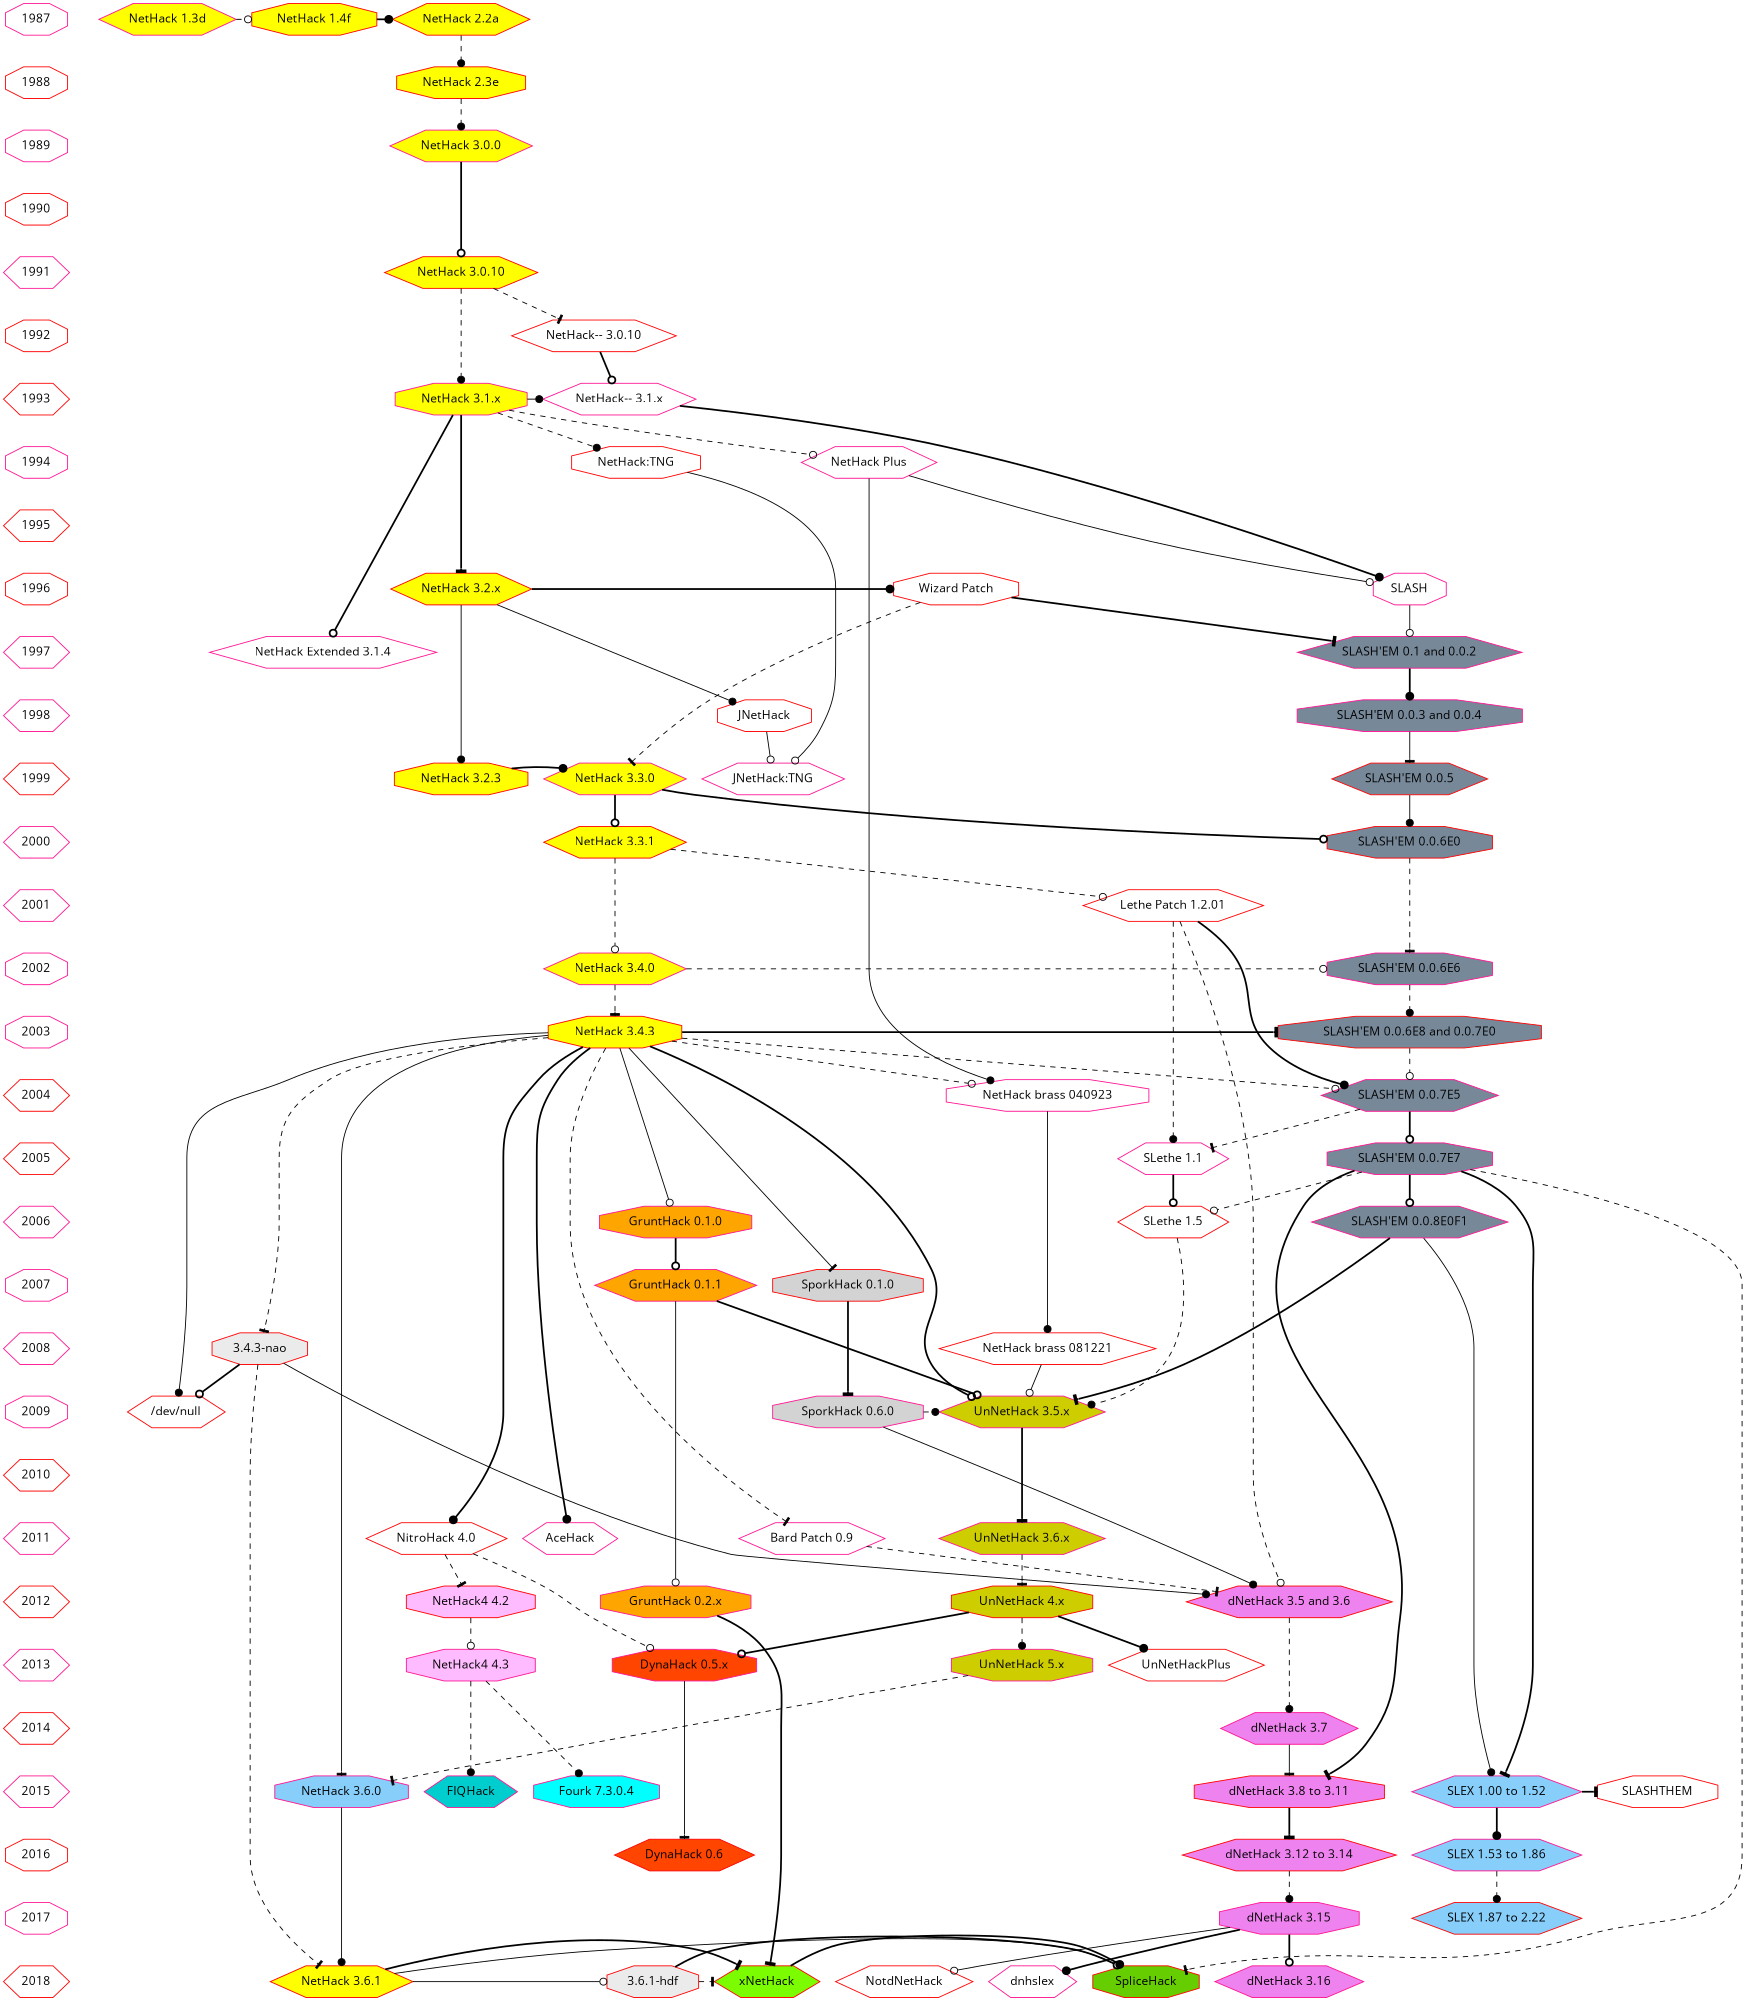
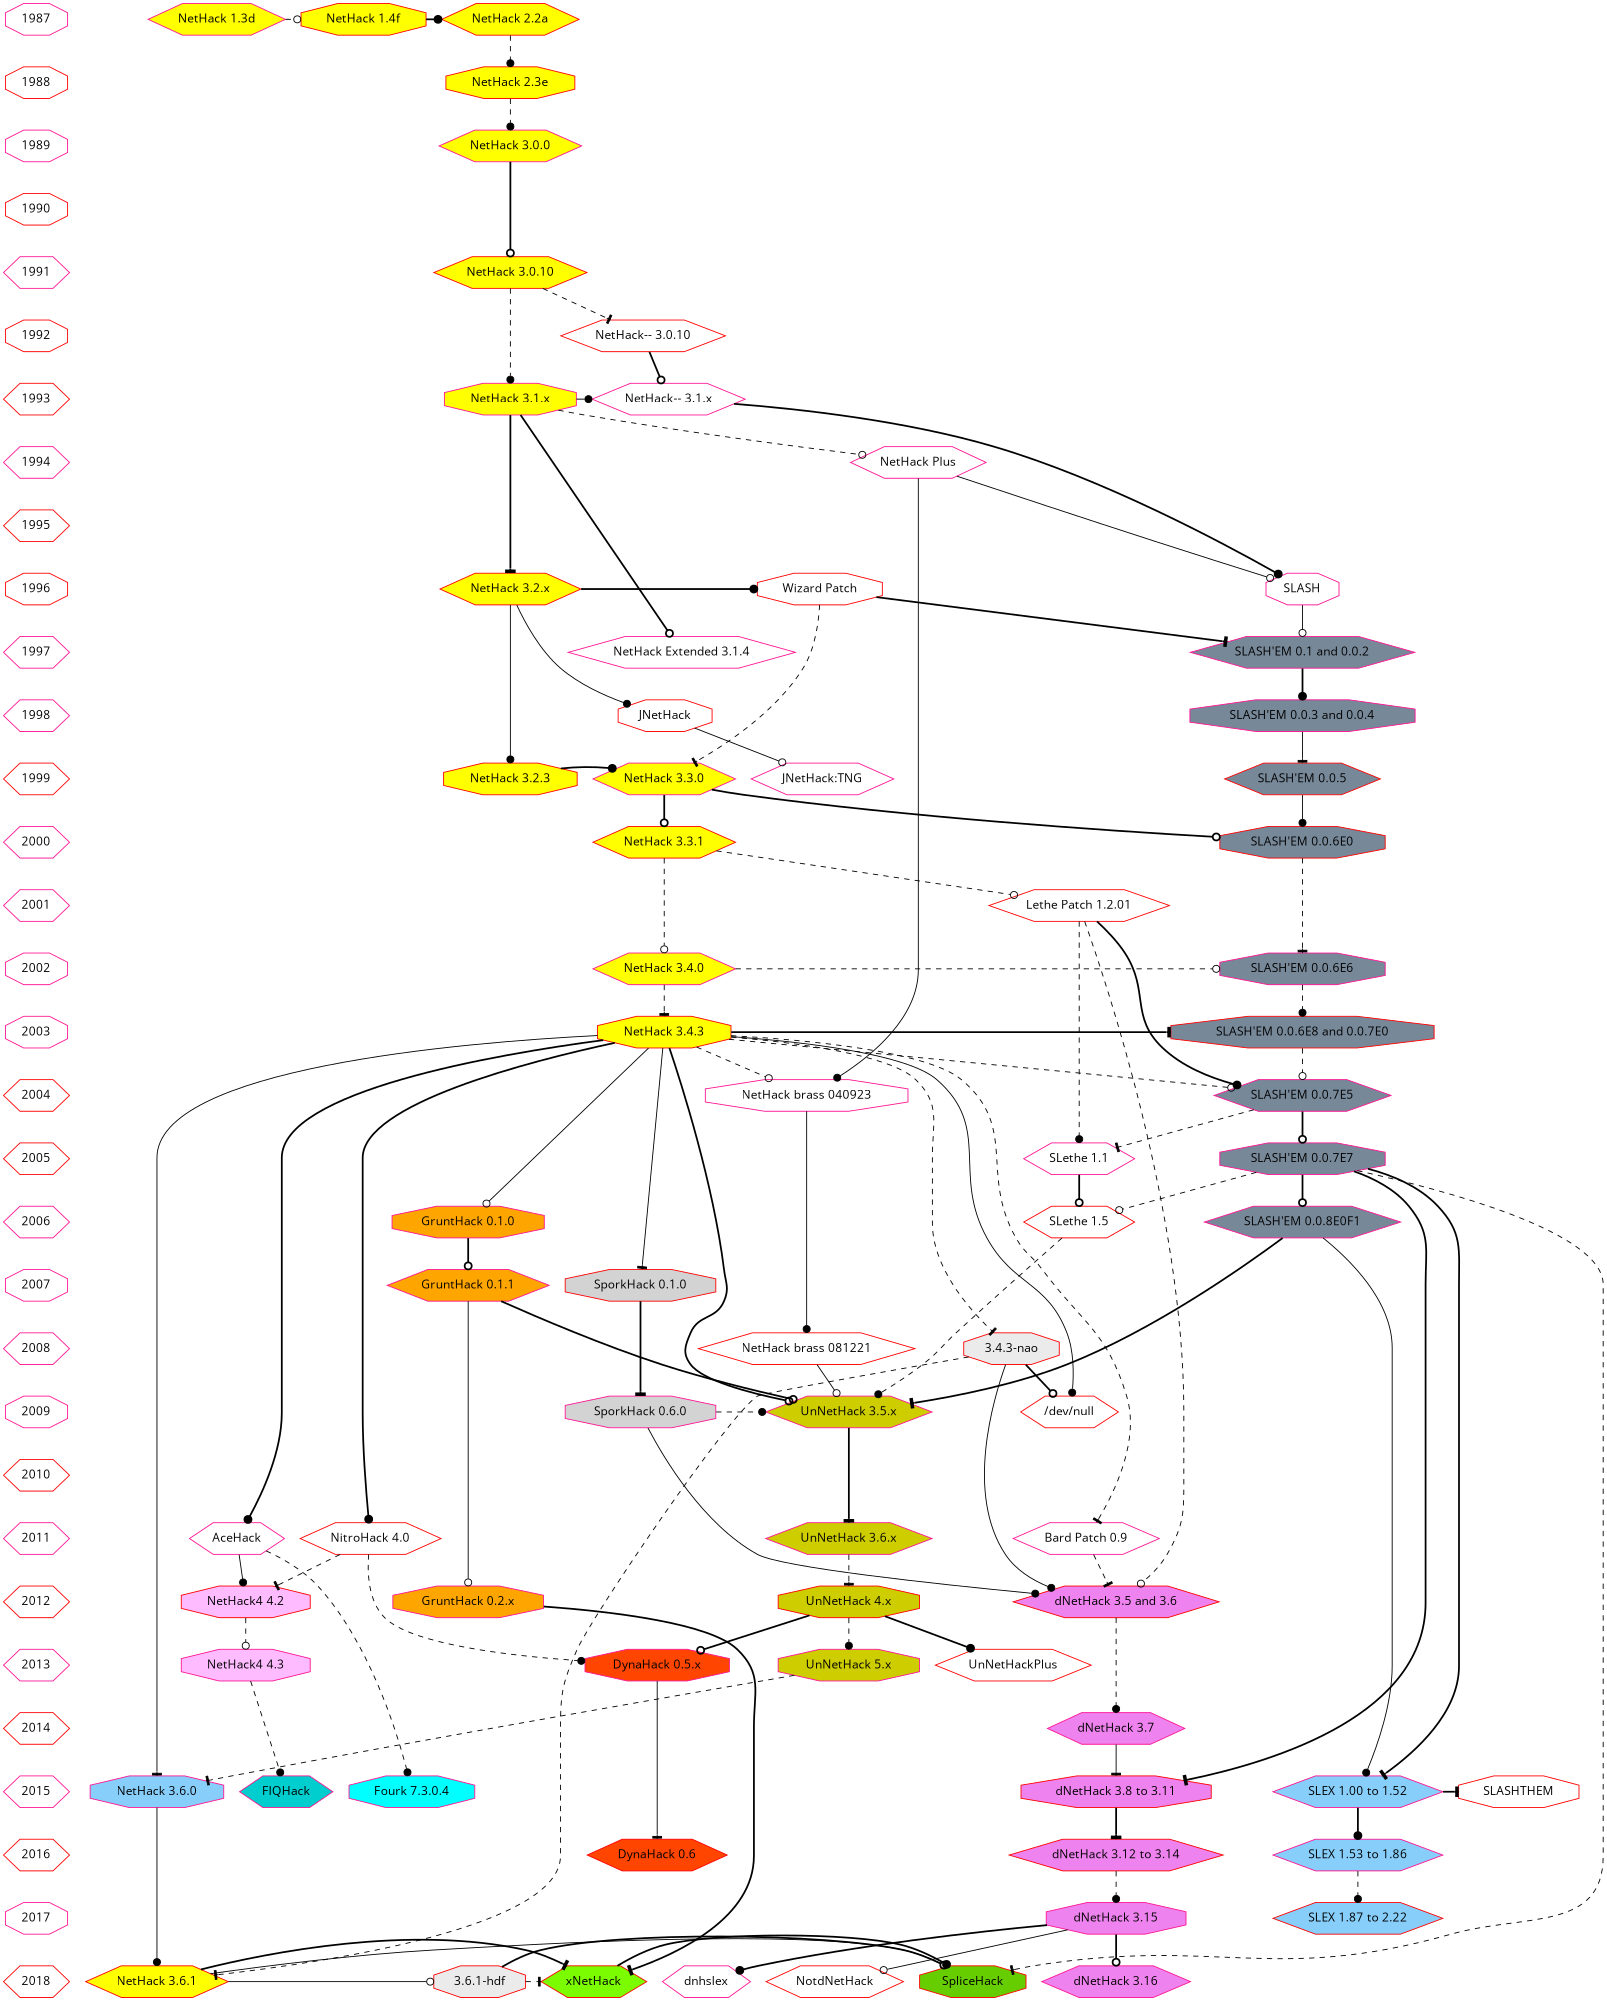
(37, 462) -> (37, 462)
(636, 462) -> none
none -> (241, 1567)
(562, 1597) -> (445, 1643)
(531, 1726) -> (358, 1644)
(37, 1855) -> (37, 1855)
